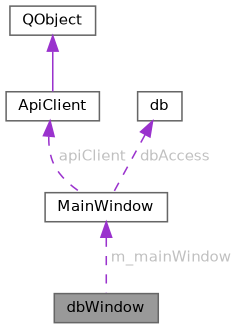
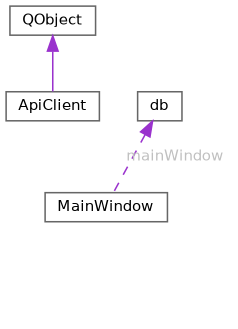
(173, 157) -> (173, 157)
(57, 169) -> none
(106, 308) -> none
